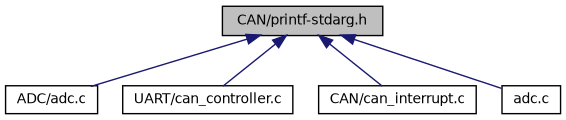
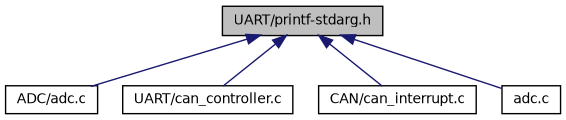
(303, 21) -> (303, 21)
